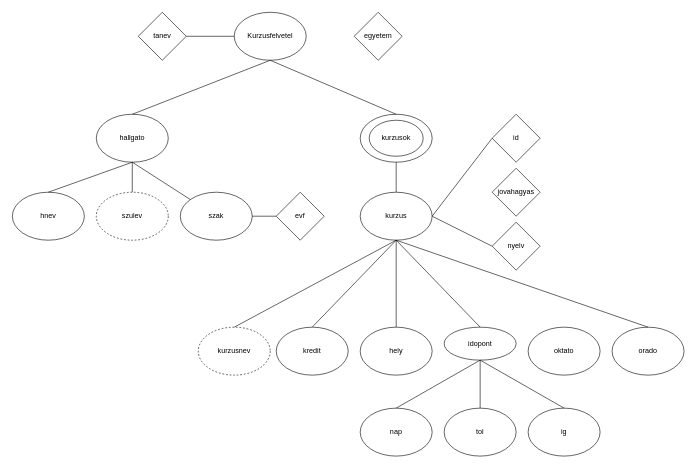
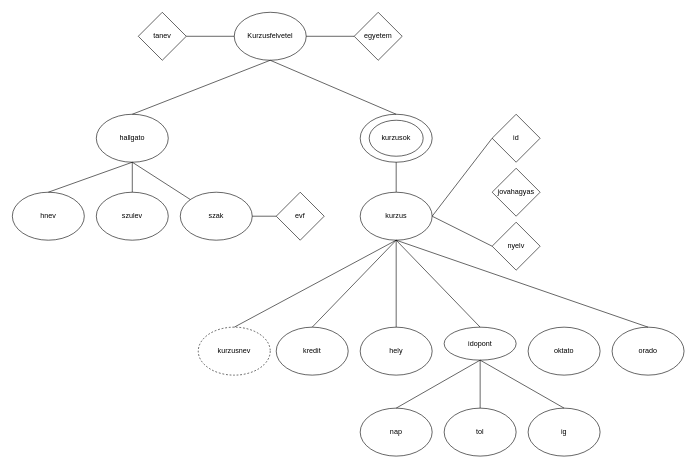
none -> (330, 36)
(132, 216) -> (132, 216)
